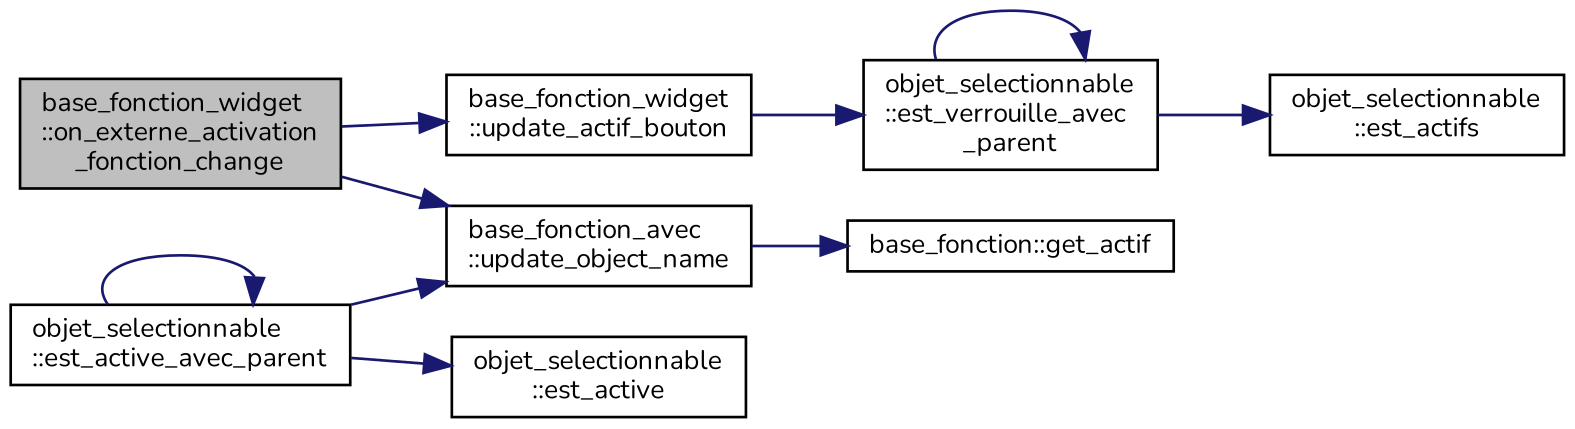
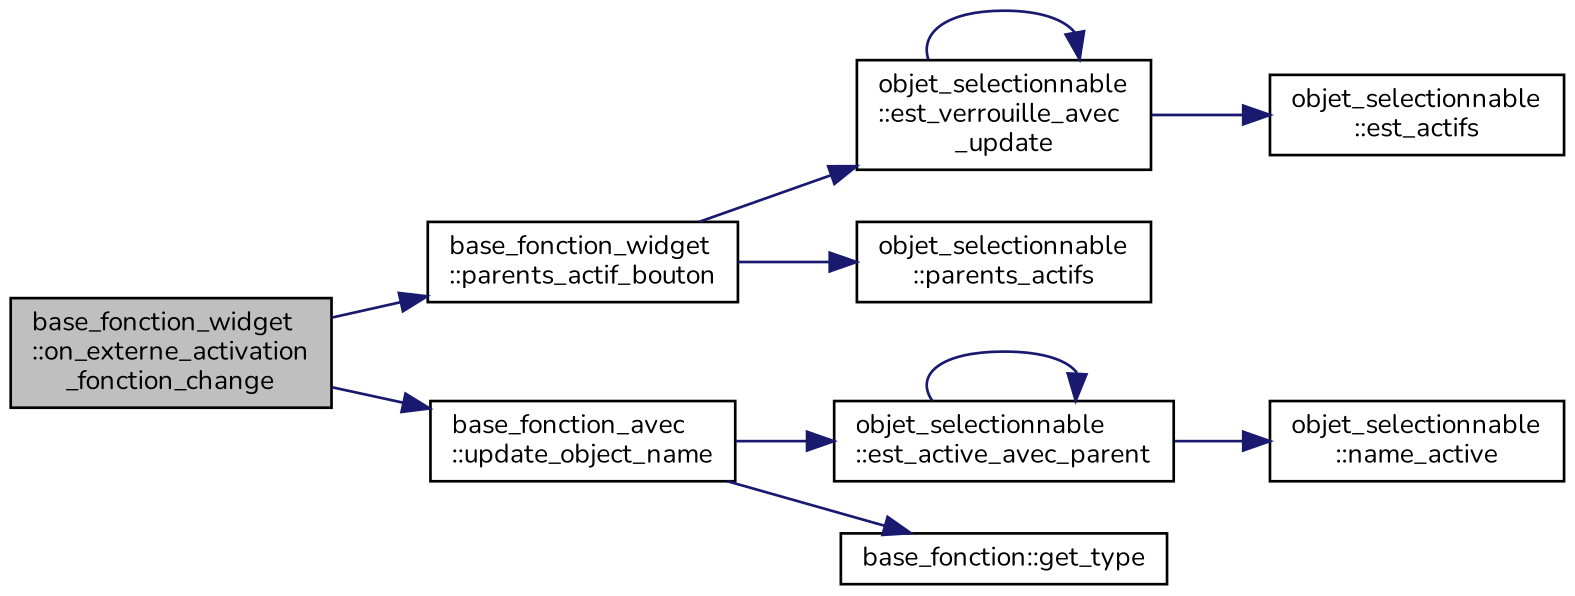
(599, 115) -> (583, 262)
(1011, 115) -> (1004, 115)
(1011, 246) -> (1004, 559)
none -> (1004, 262)
(385, 296) -> (771, 441)
(599, 377) -> (1417, 441)
